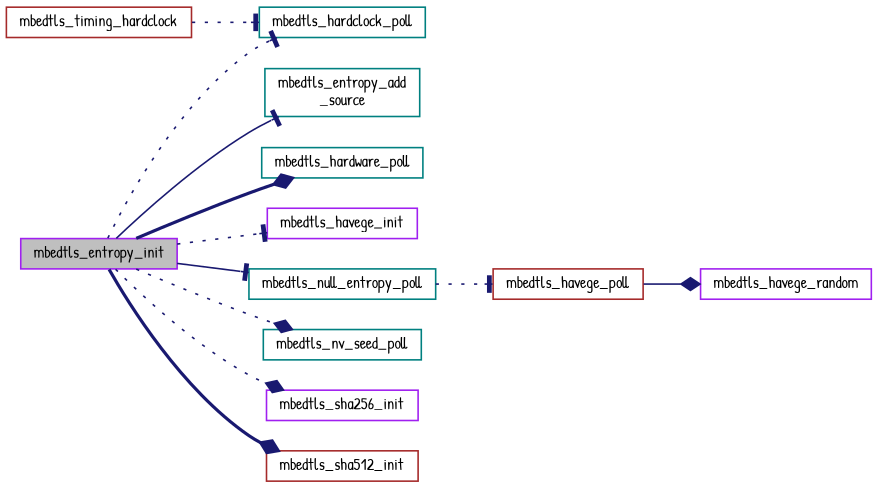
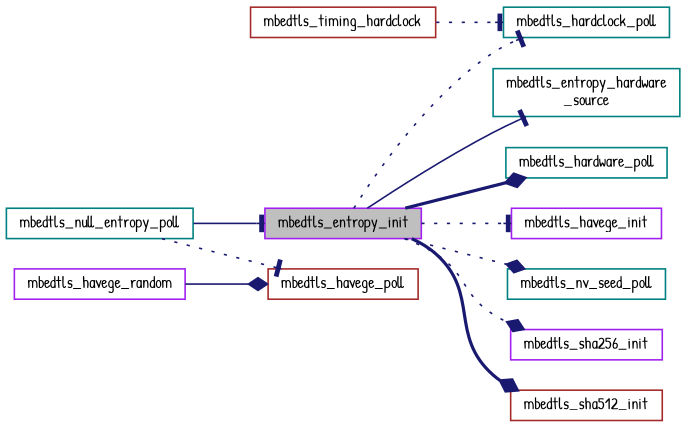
(342, 93) -> (586, 93)
(209, 267) -> (225, 223)
(662, 284) -> (217, 284)
